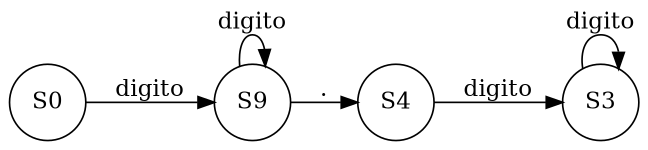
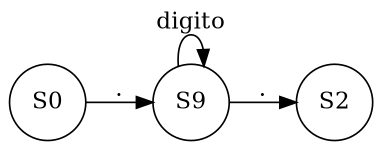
(150, 90) -> (119, 90)
(396, 102) -> (335, 102)
(601, 102) -> none
